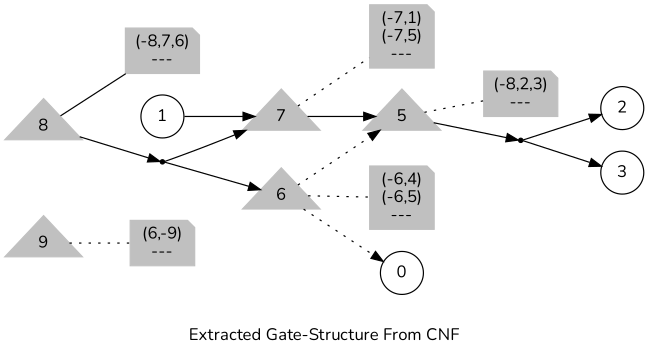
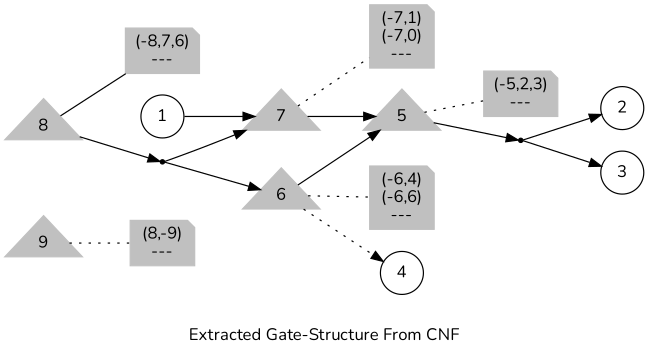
(402, 36) -> (402, 36)
(521, 94) -> (521, 94)
(334, 161) -> (334, 161)
(402, 198) -> (402, 198)
(162, 243) -> (162, 243)
(402, 273) -> (402, 273)
